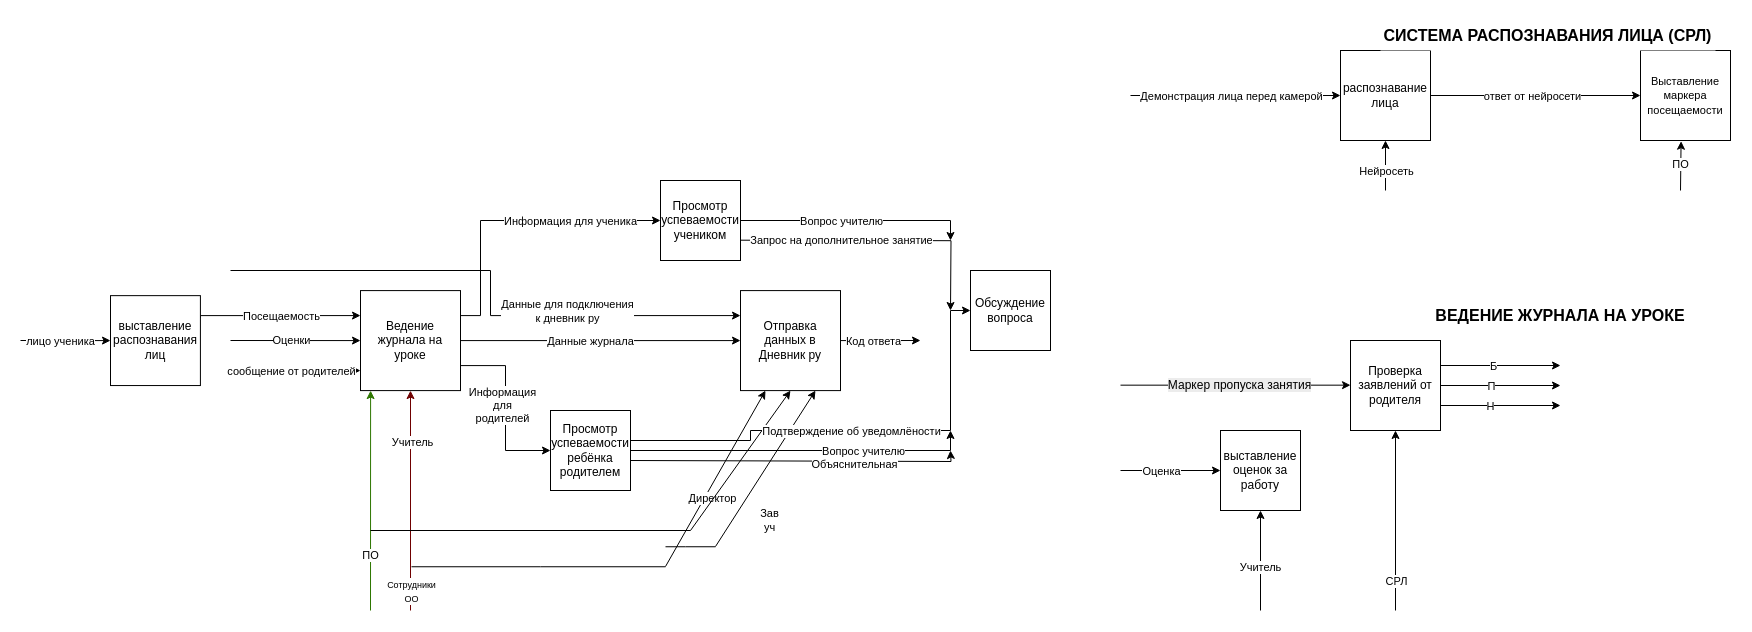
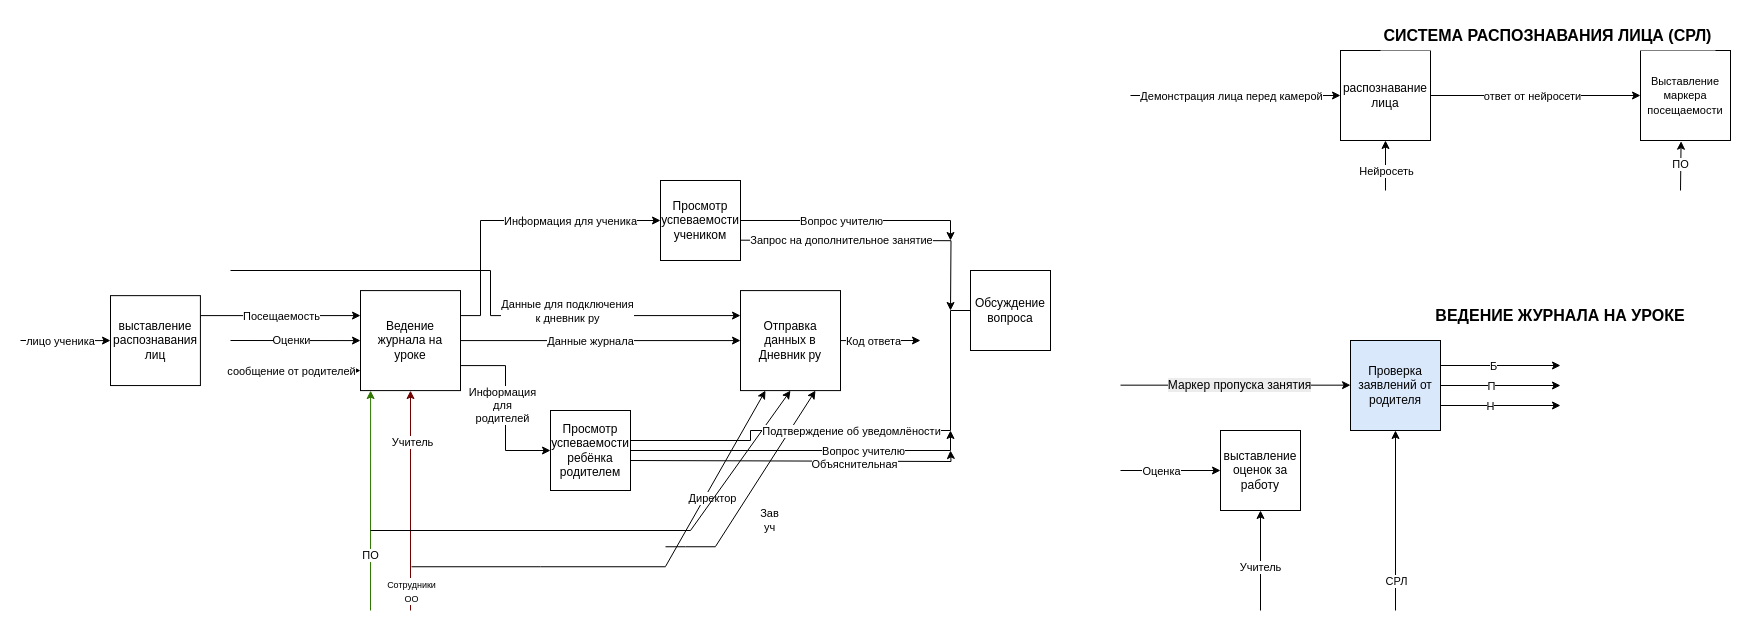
(962, 311) -> (965, 311)
(1396, 386) -> (1396, 386)
